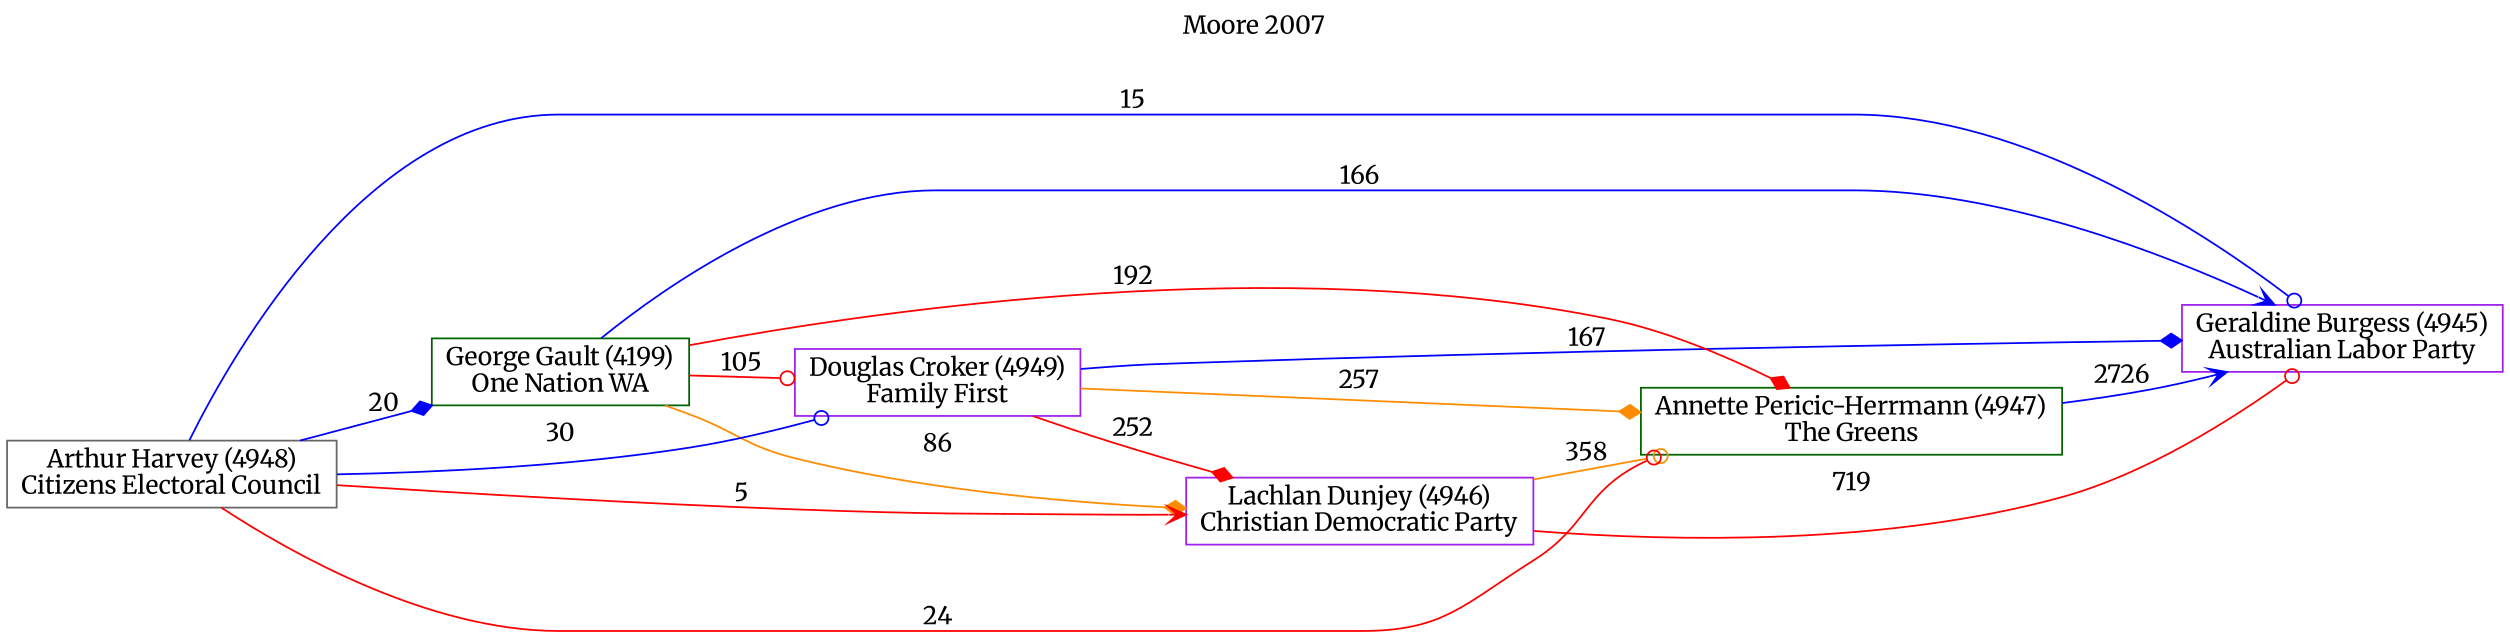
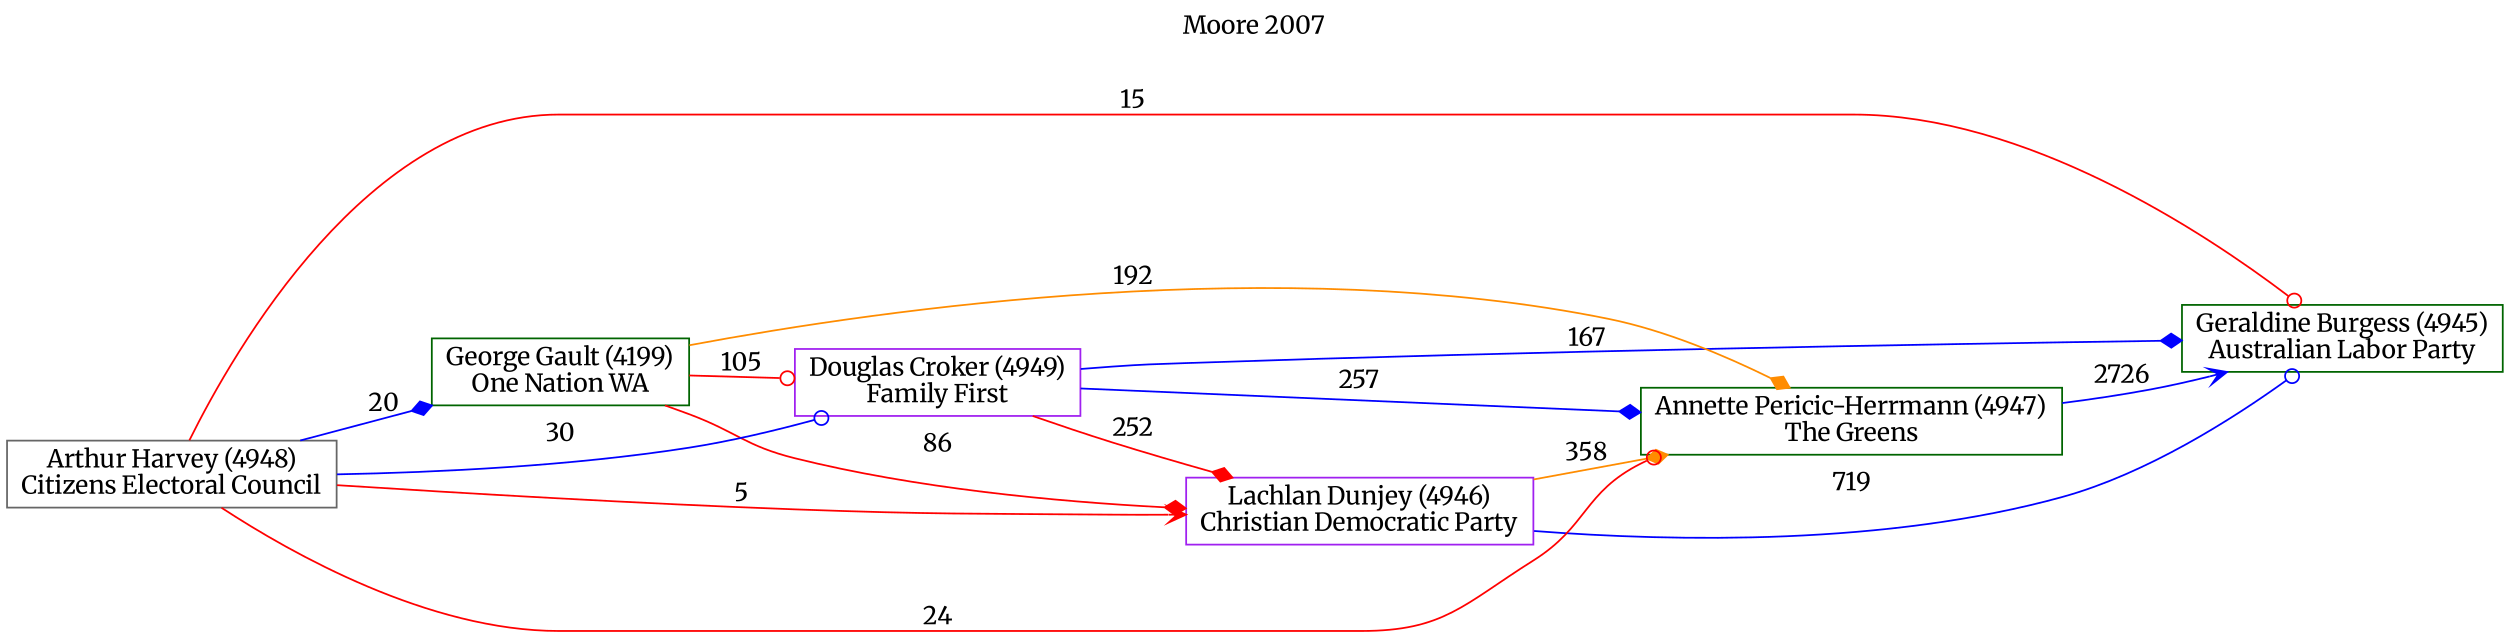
(1188, 115) -> (1188, 115)
(1419, 190) -> none
(1234, 288) -> (1234, 288)
(2342, 338) -> (2342, 338)
(1350, 400) -> (1350, 400)
(1590, 469) -> (1590, 469)
(909, 481) -> (909, 481)
(1926, 524) -> (1926, 524)
